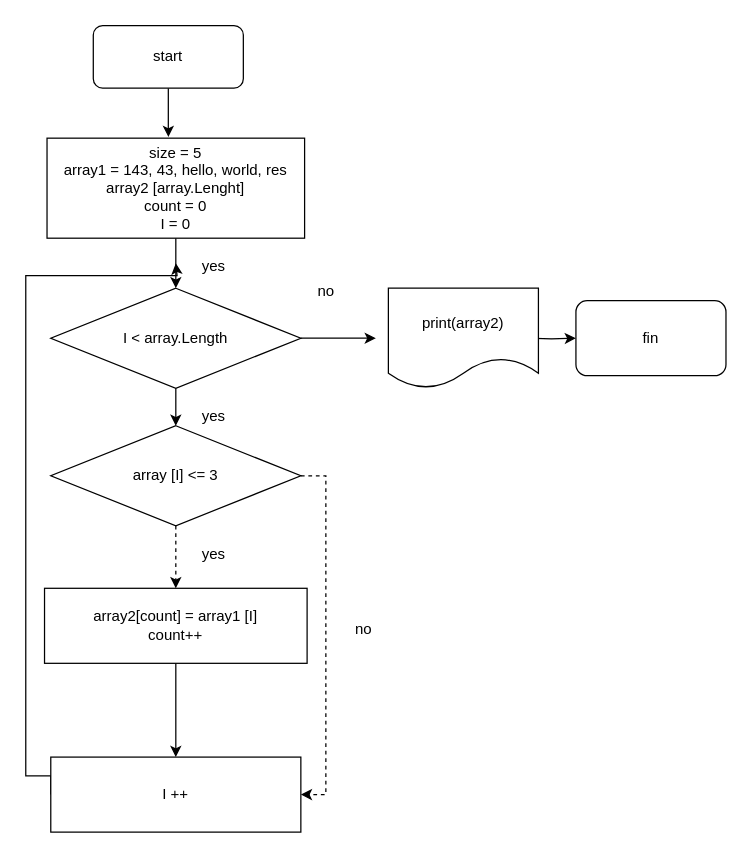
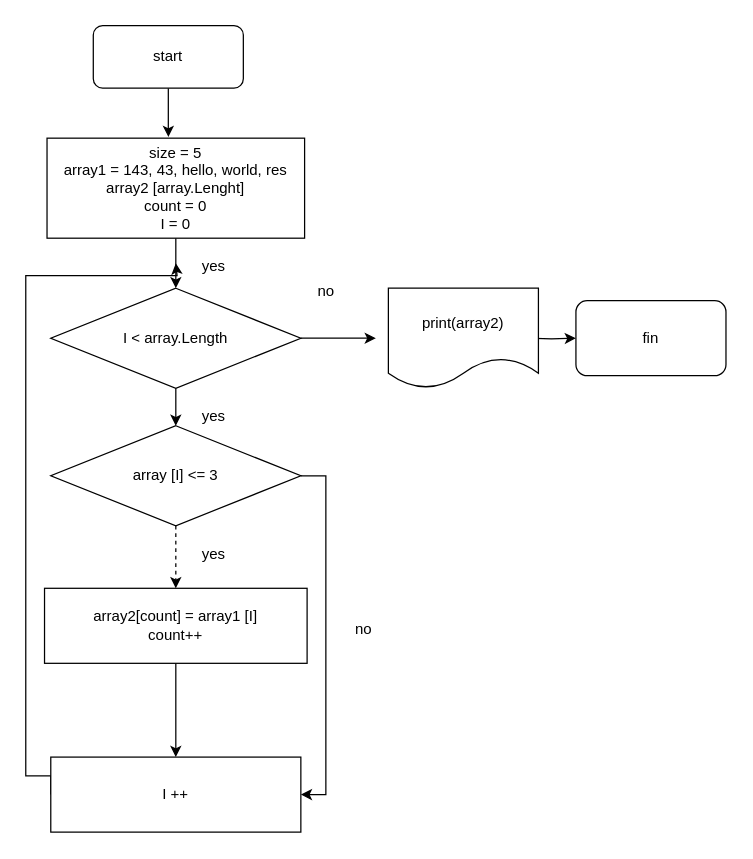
(326, 632) -> (326, 632)
